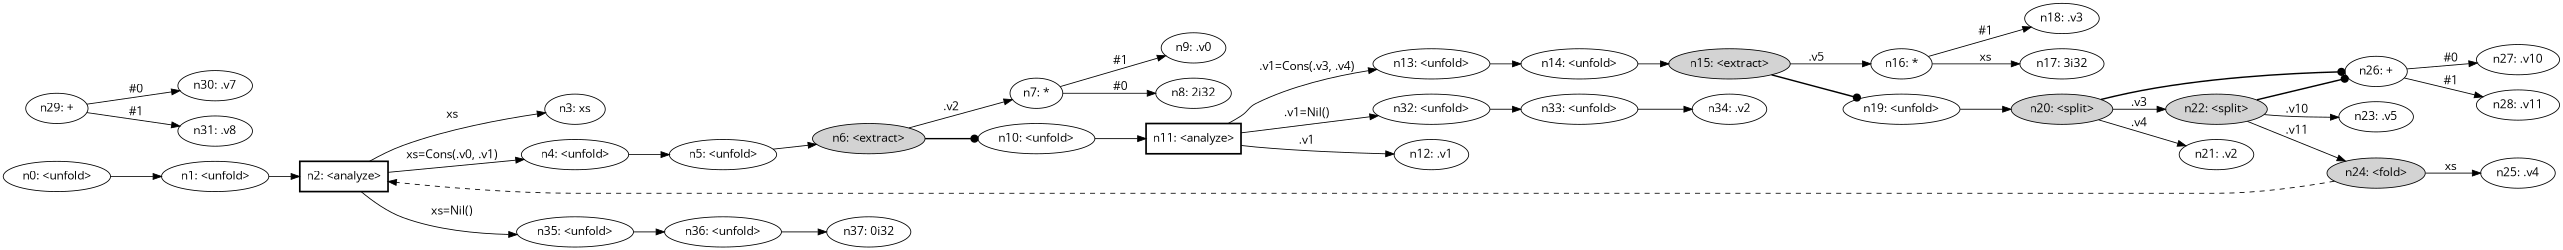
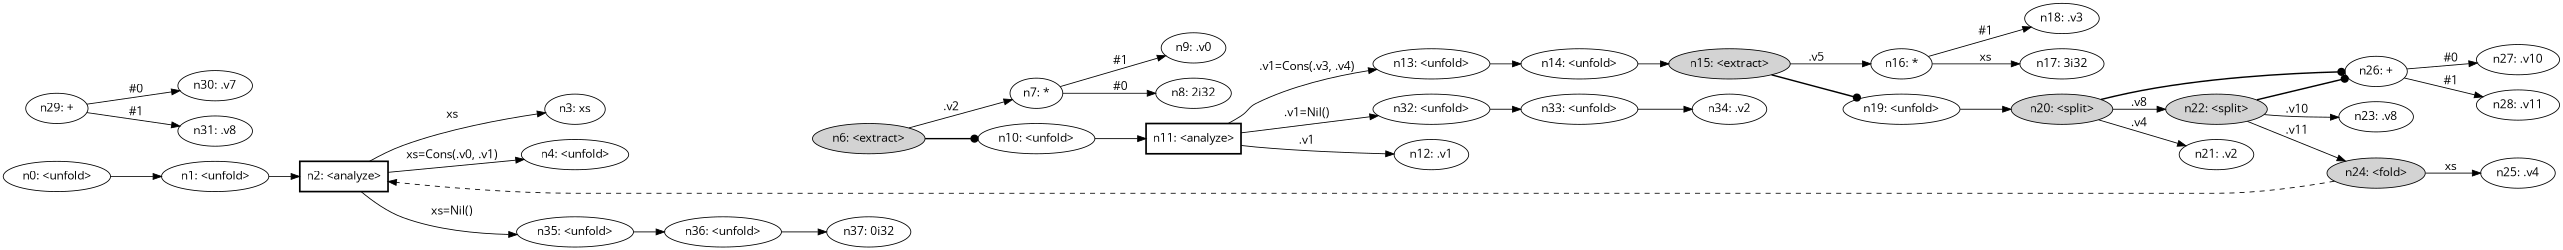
(2139, 103) -> (2139, 103)
(2376, 117) -> (2376, 117)
(723, 155) -> none
